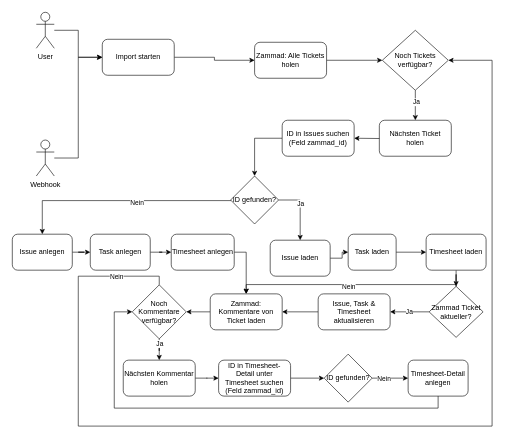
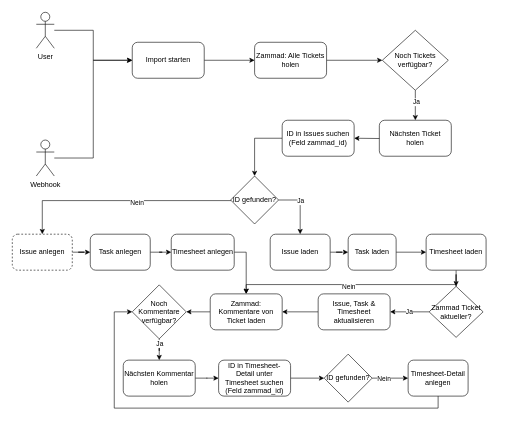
(138, 57) -> (168, 60)
(42, 252) -> (42, 252)
(300, 258) -> (300, 252)
(117, 276) -> none
